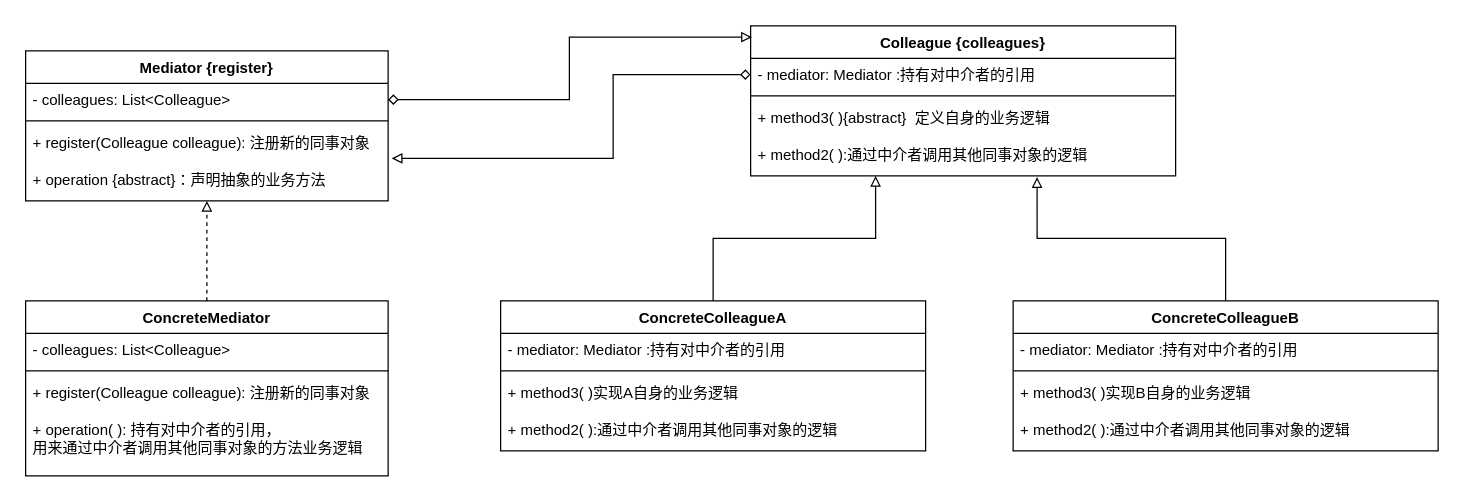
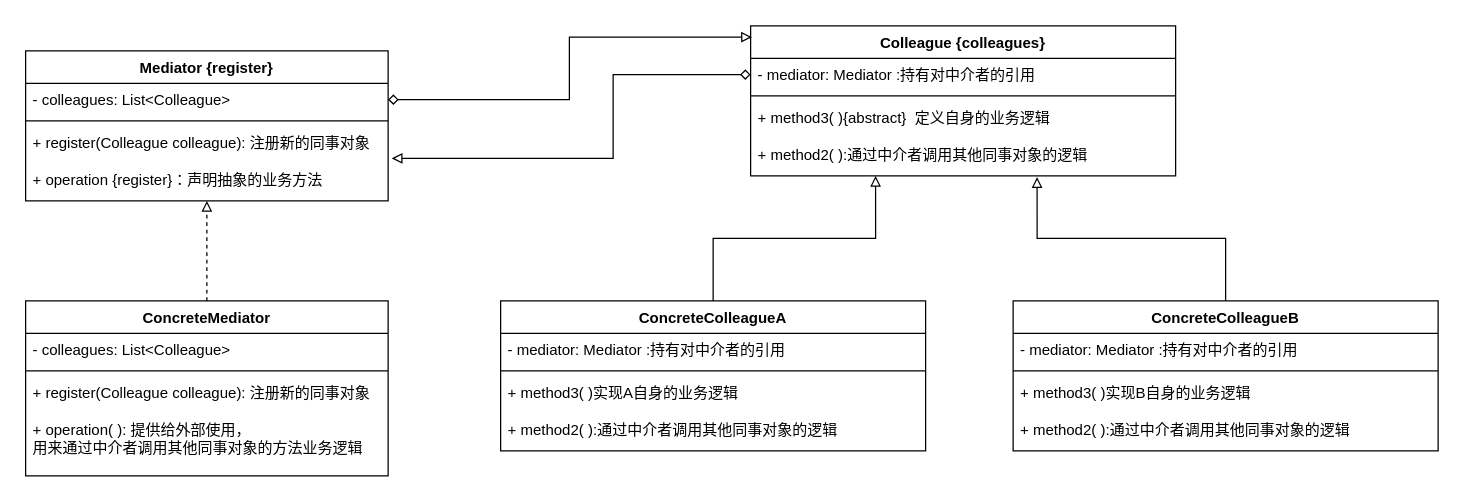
(194, 180) -> (192, 180)
(165, 430) -> (150, 430)
